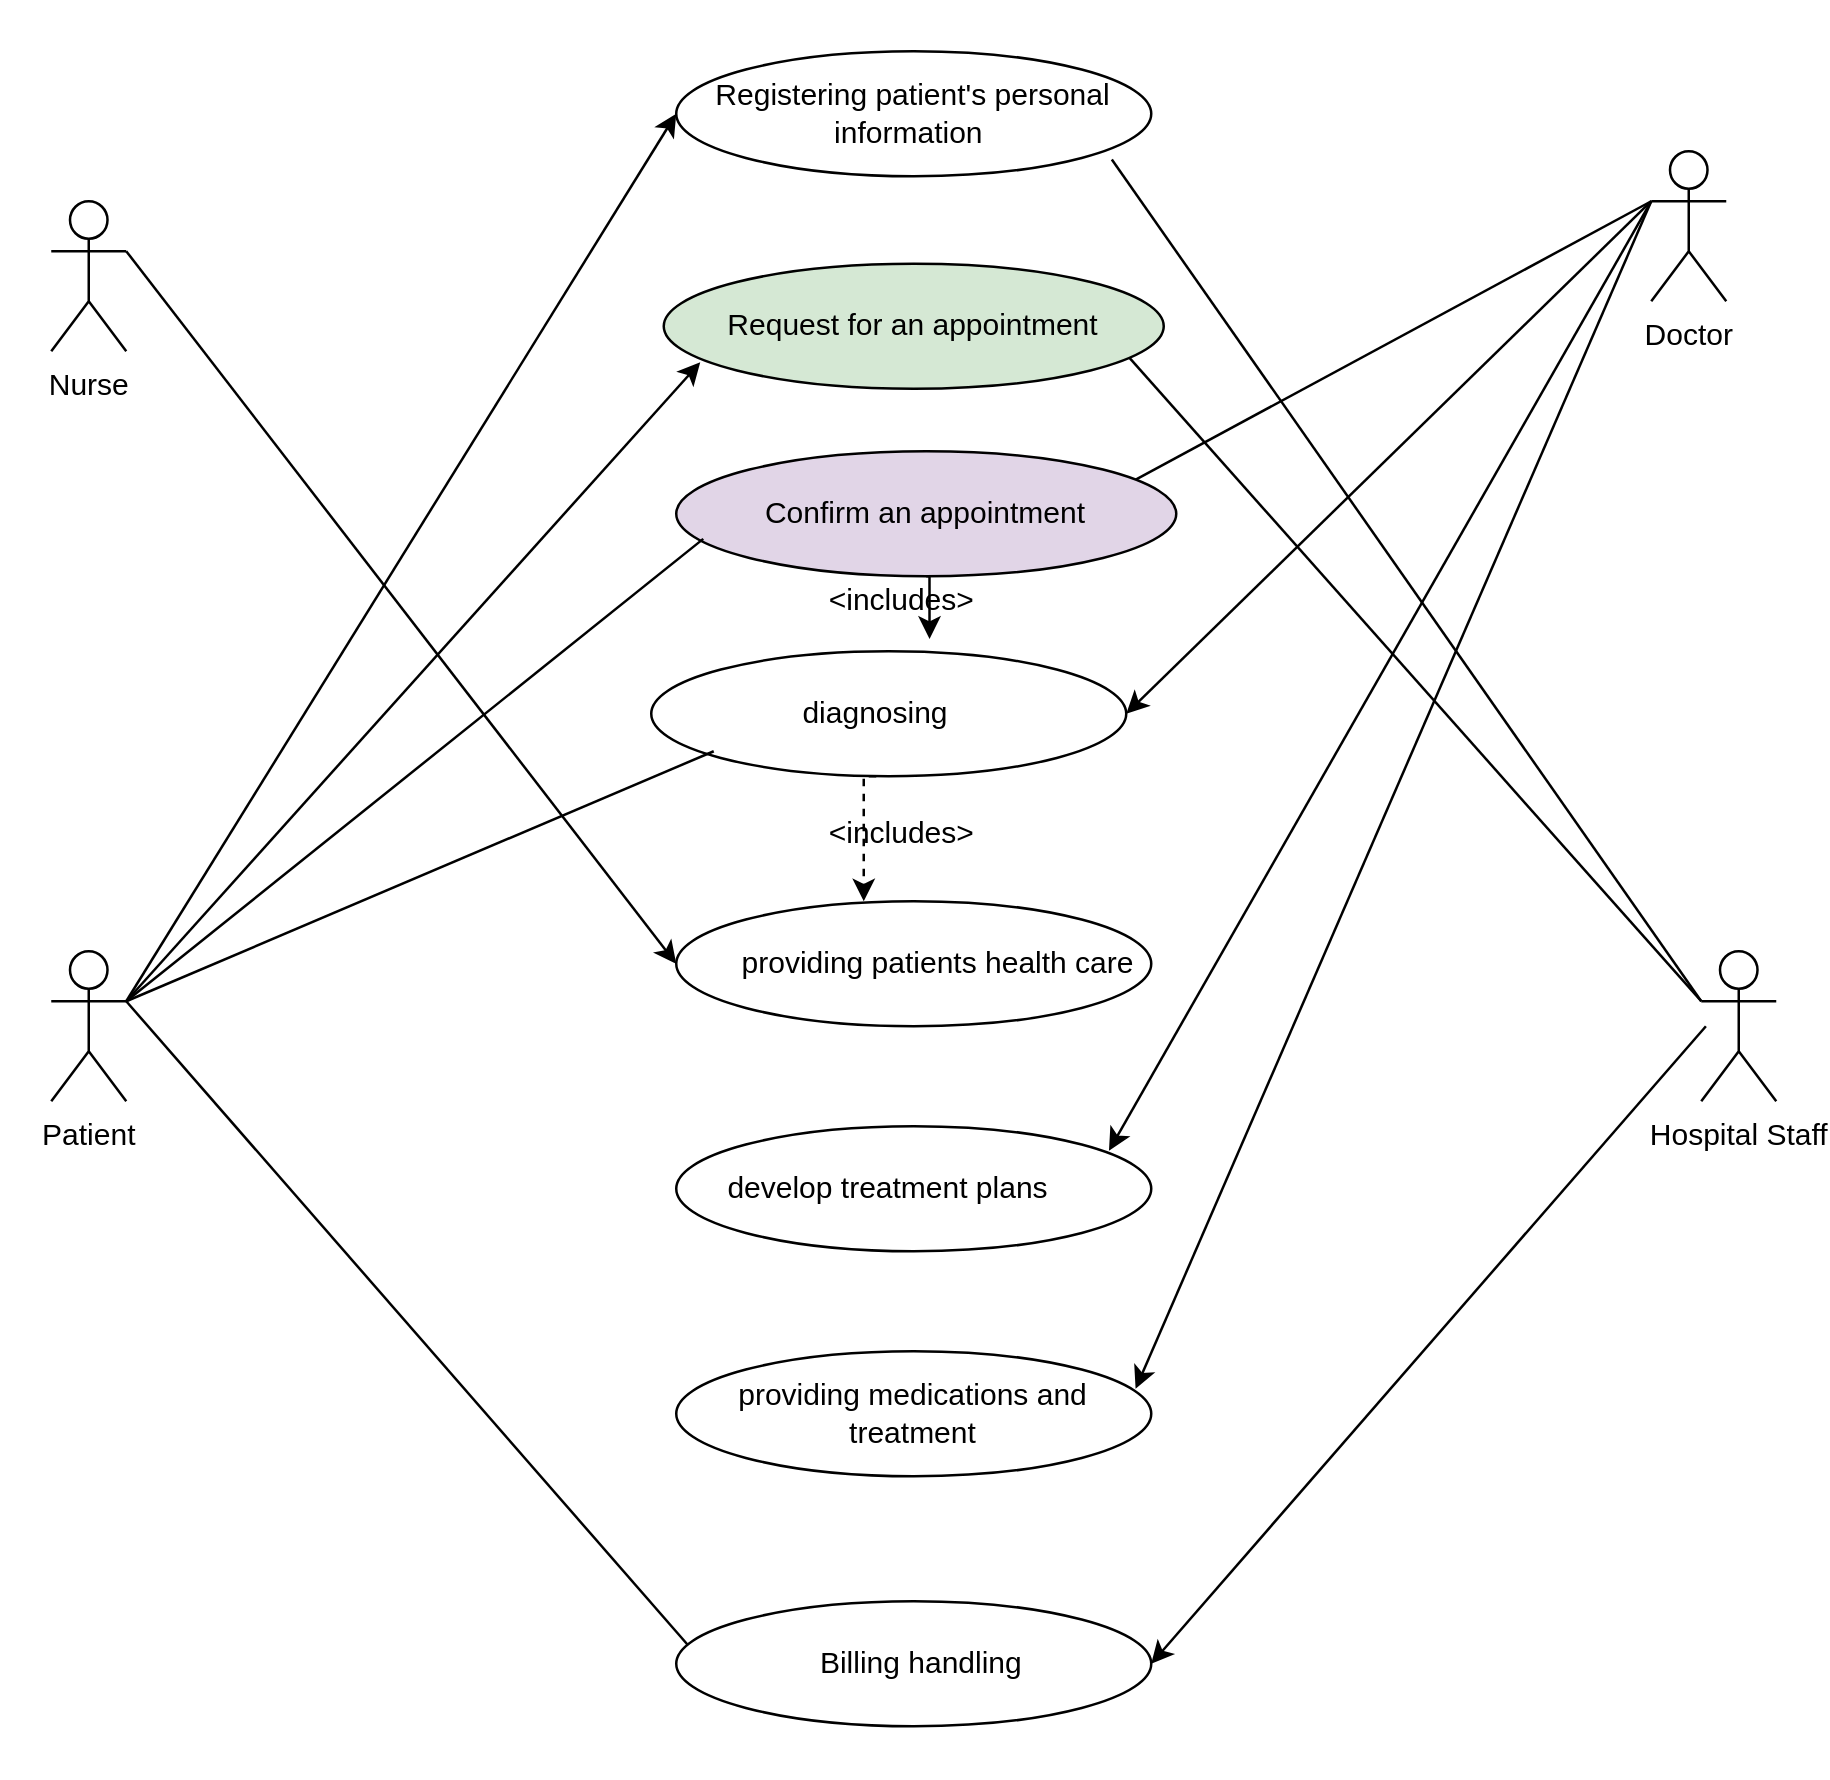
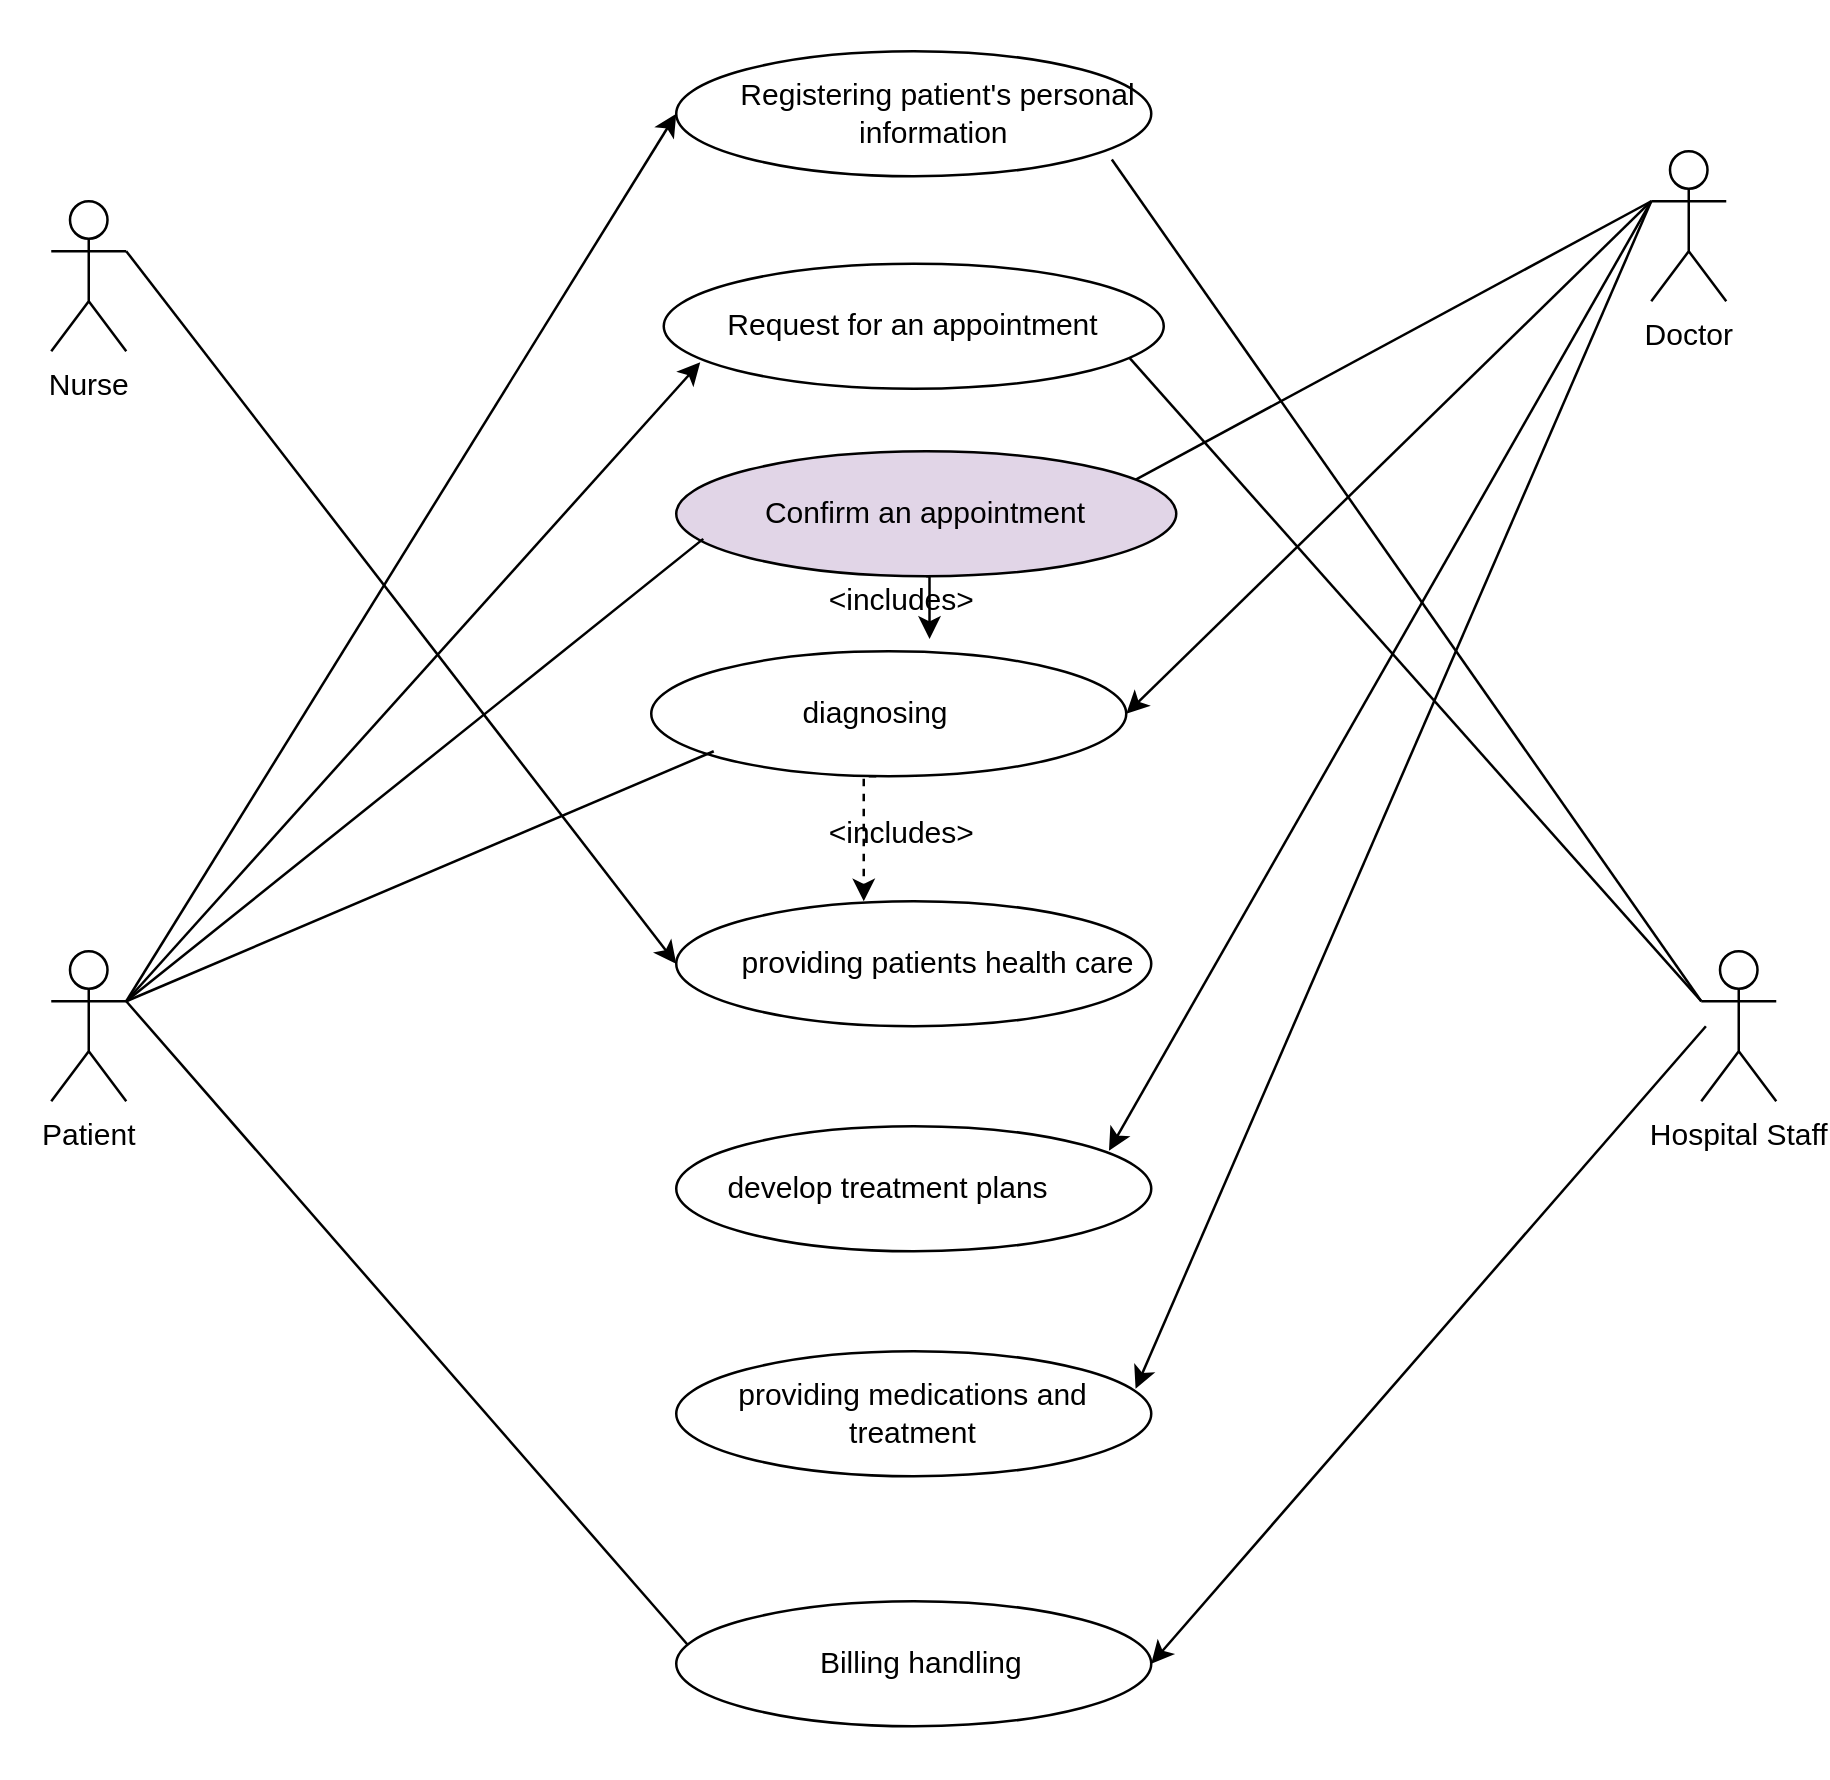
(914, 114) -> (939, 114)
(914, 326) -> (914, 326)
